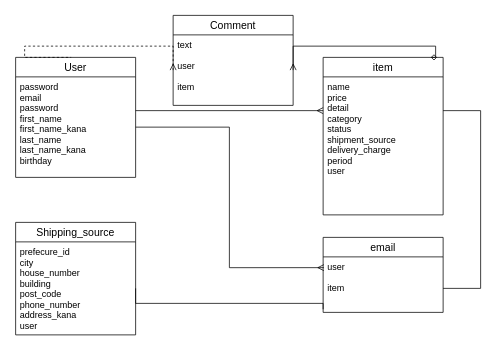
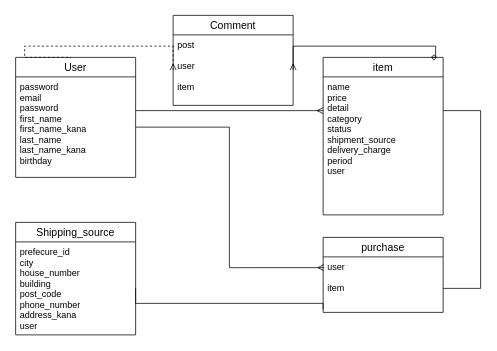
(187, 45) -> (187, 45)
(383, 248) -> (383, 248)
